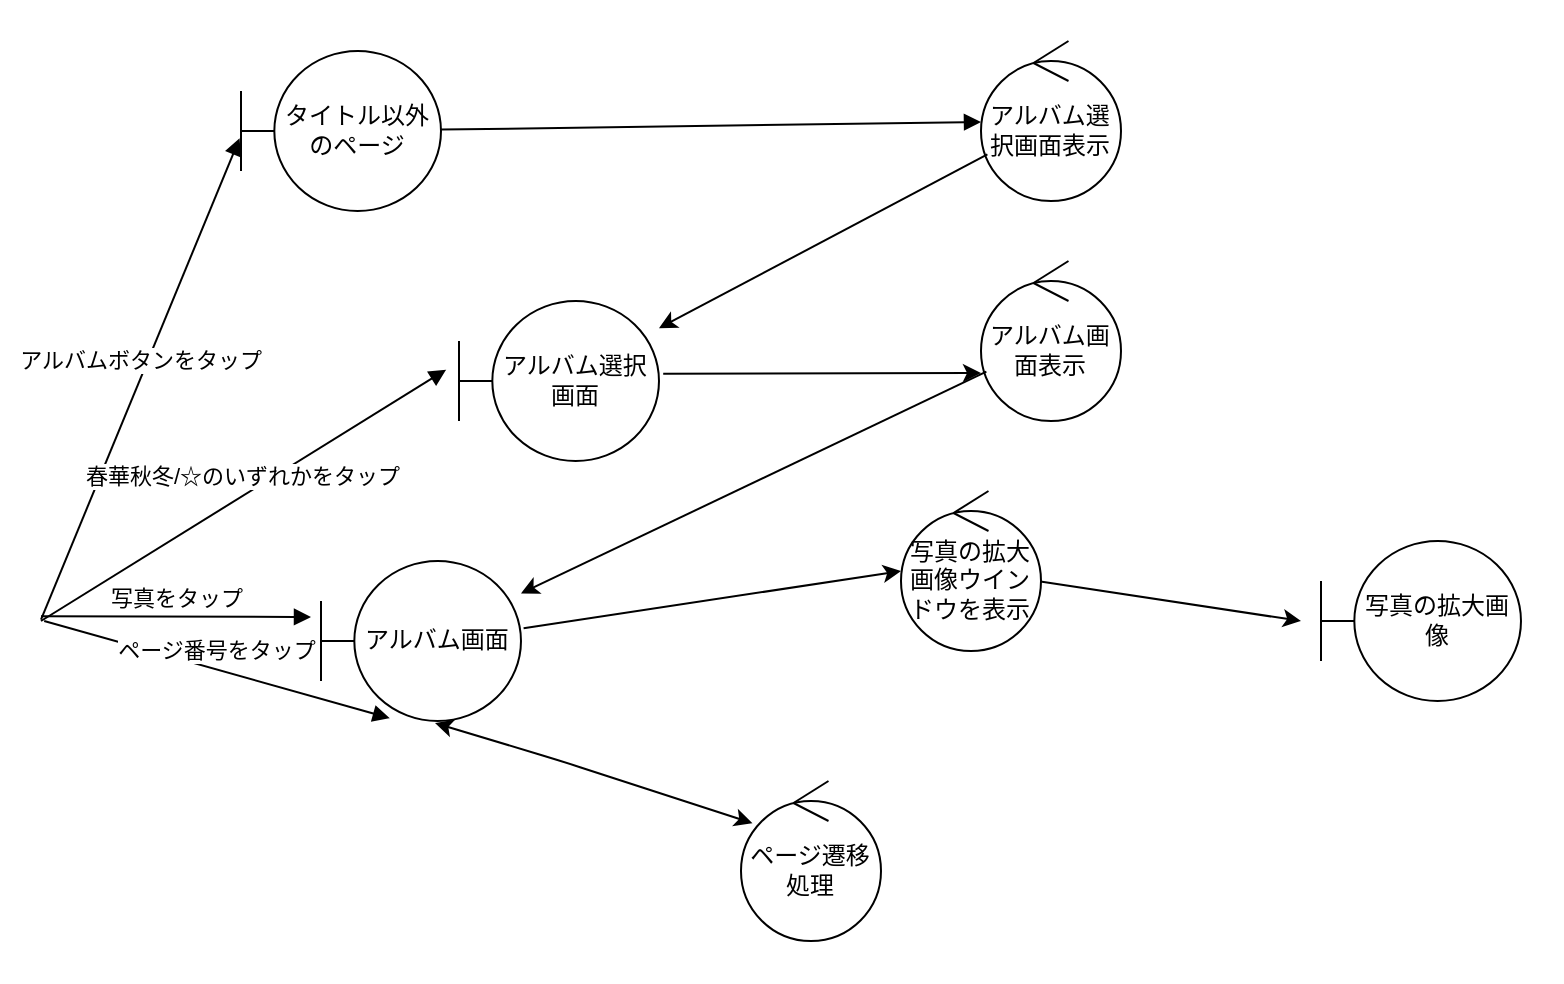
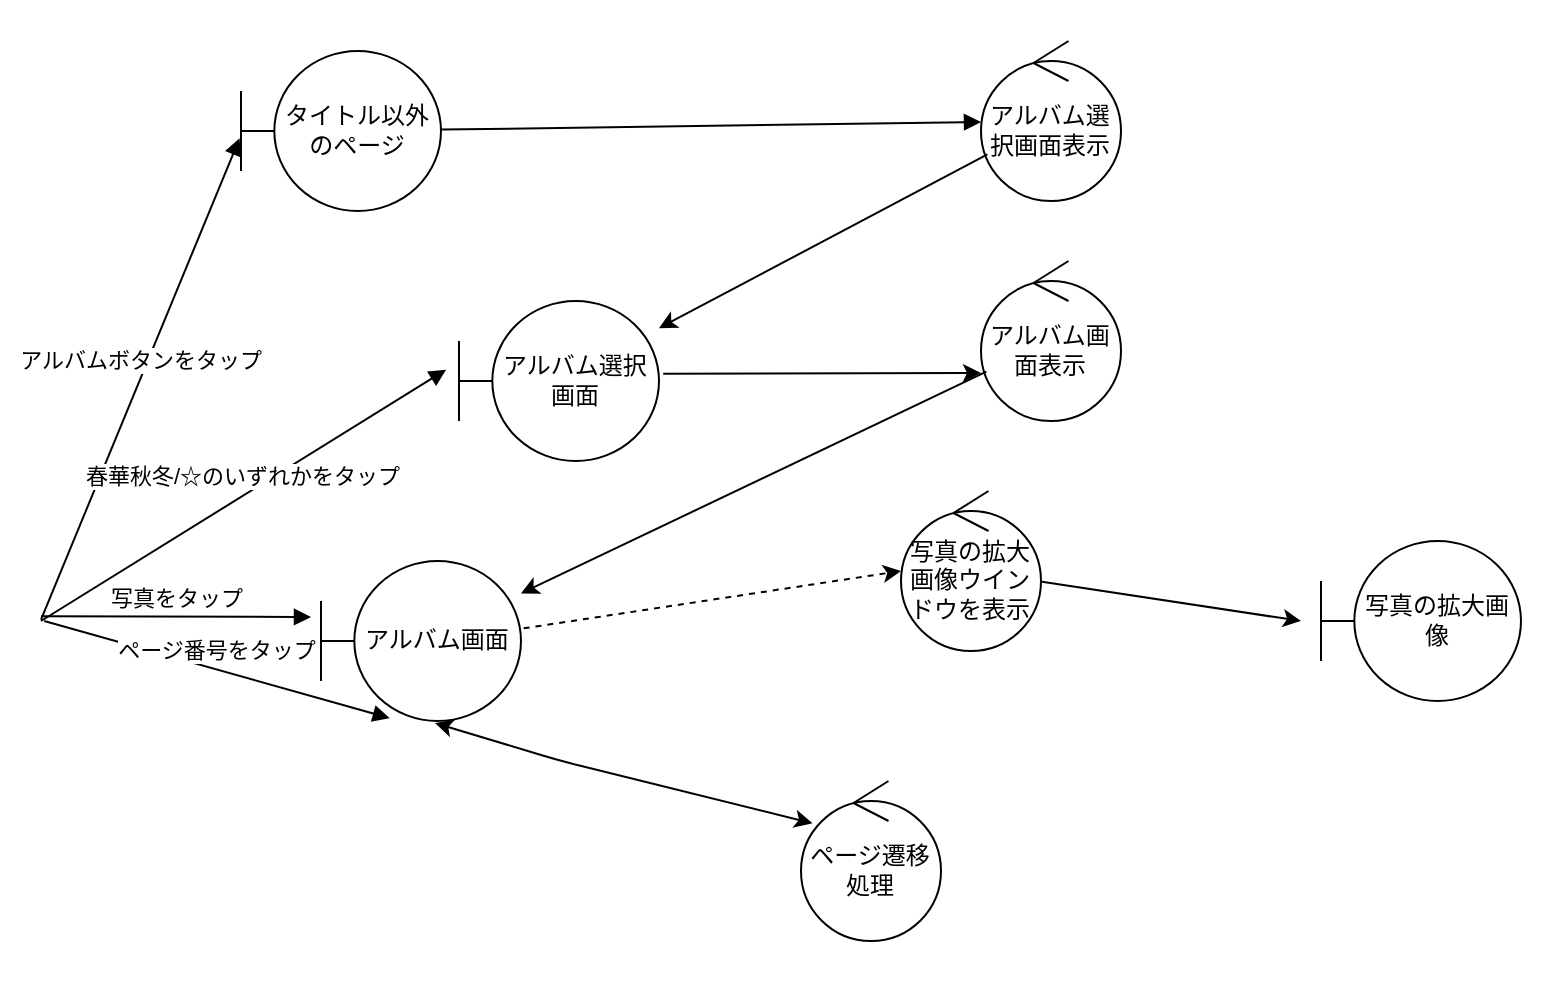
(708, 600) -> (708, 600)
(811, 861) -> (871, 861)
